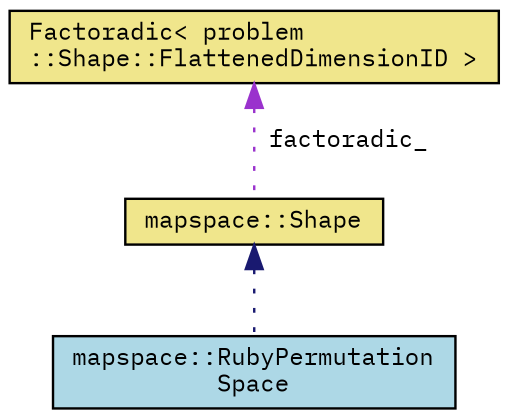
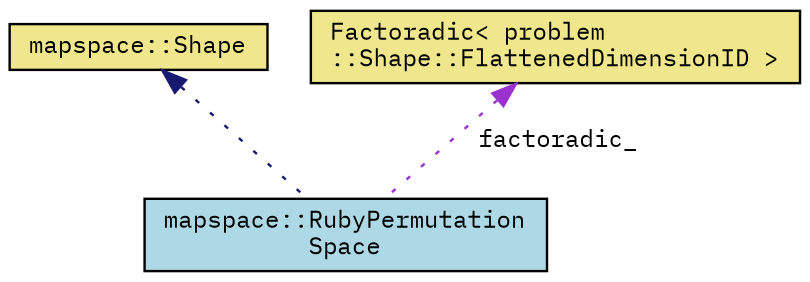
(254, 153) -> (441, 149)
